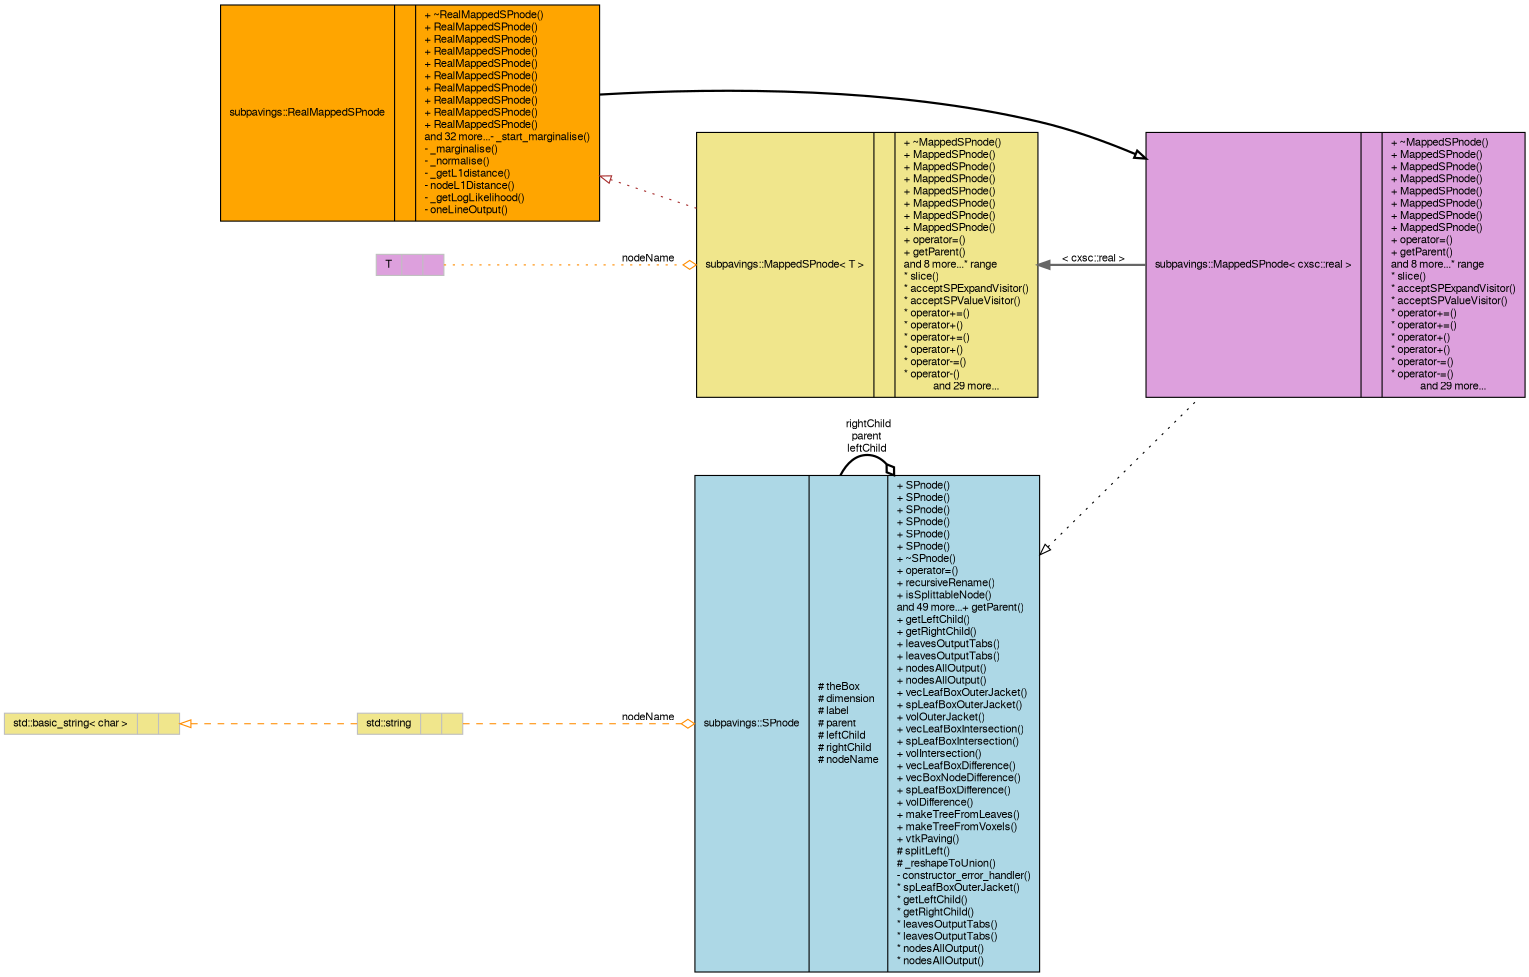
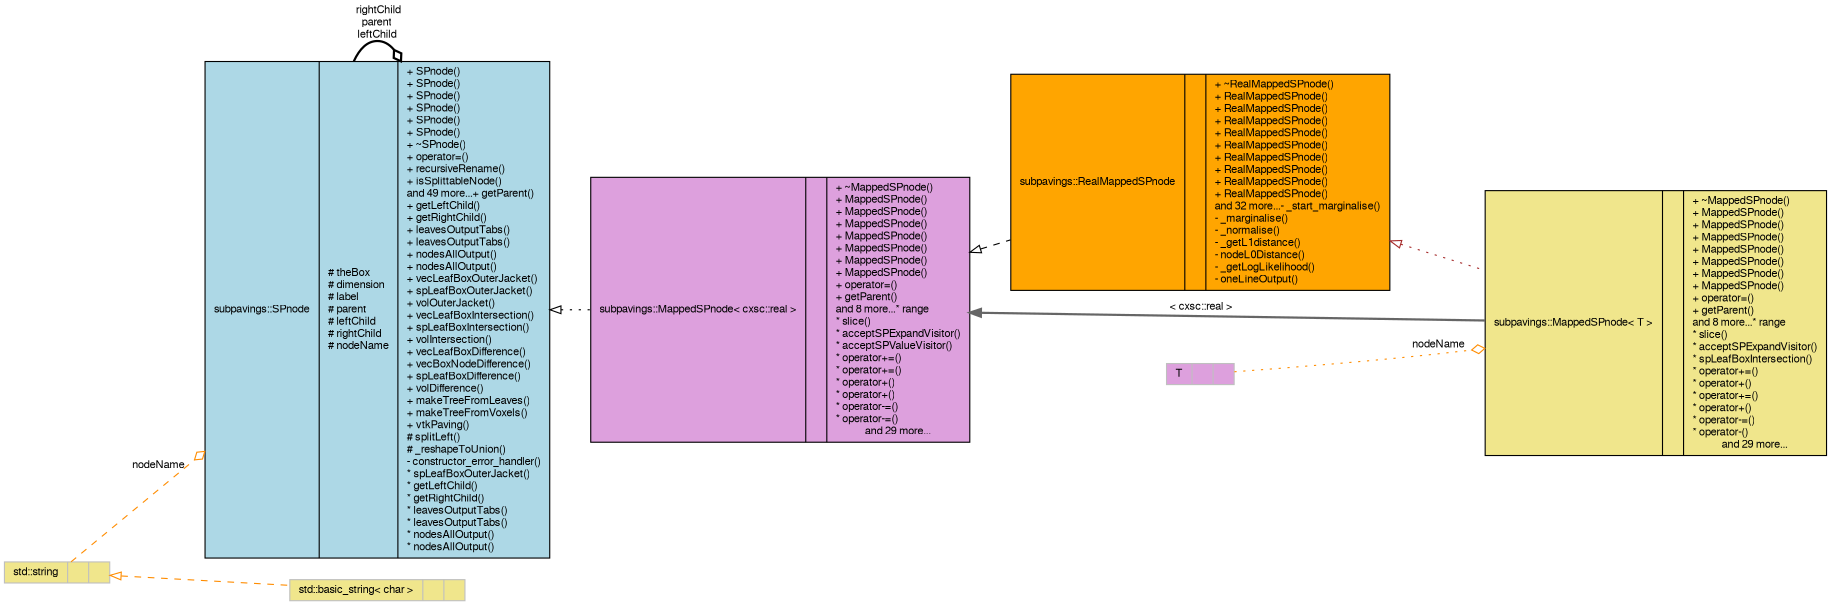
(871, 96) -> (996, 244)
(470, 186) -> (1260, 255)
(1098, 265) -> (1233, 317)
(963, 301) -> (1753, 359)
(274, 724) -> (205, 581)
